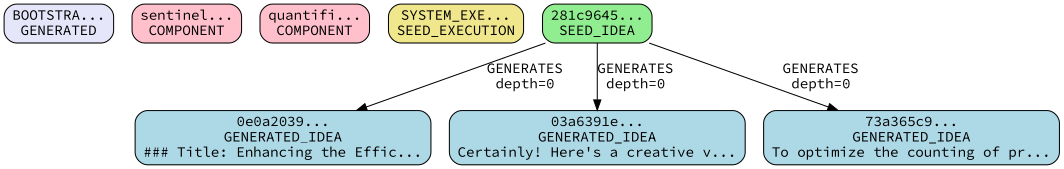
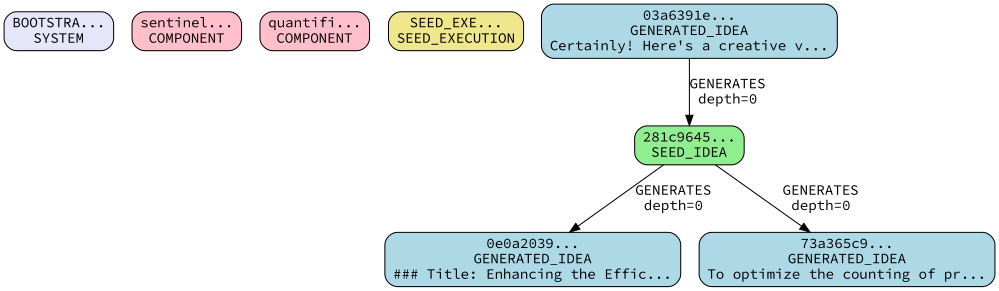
(59, 24) -> (59, 31)
(456, 24) -> (456, 31)
(597, 71) -> (689, 87)
